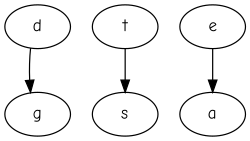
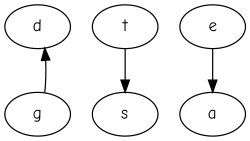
(30, 64) -> (46, 76)
